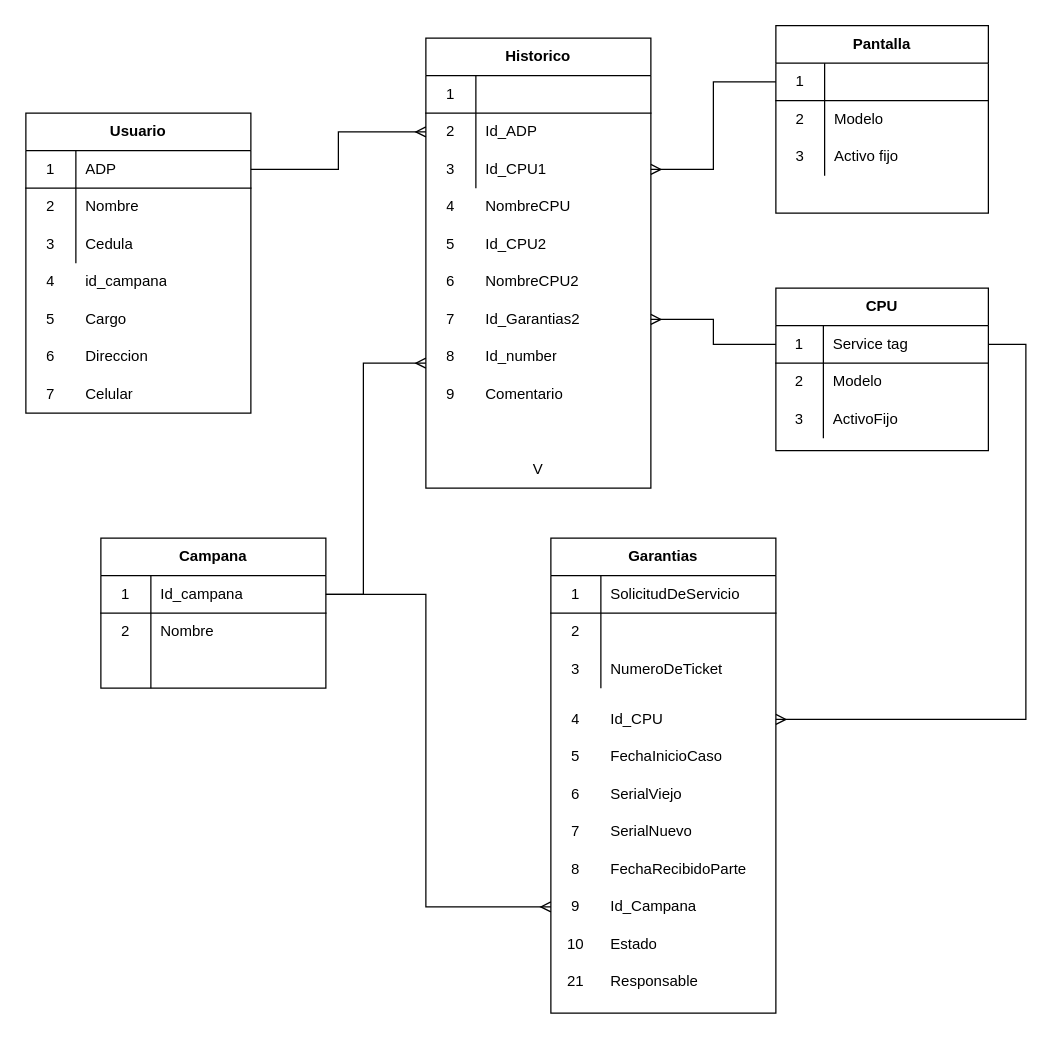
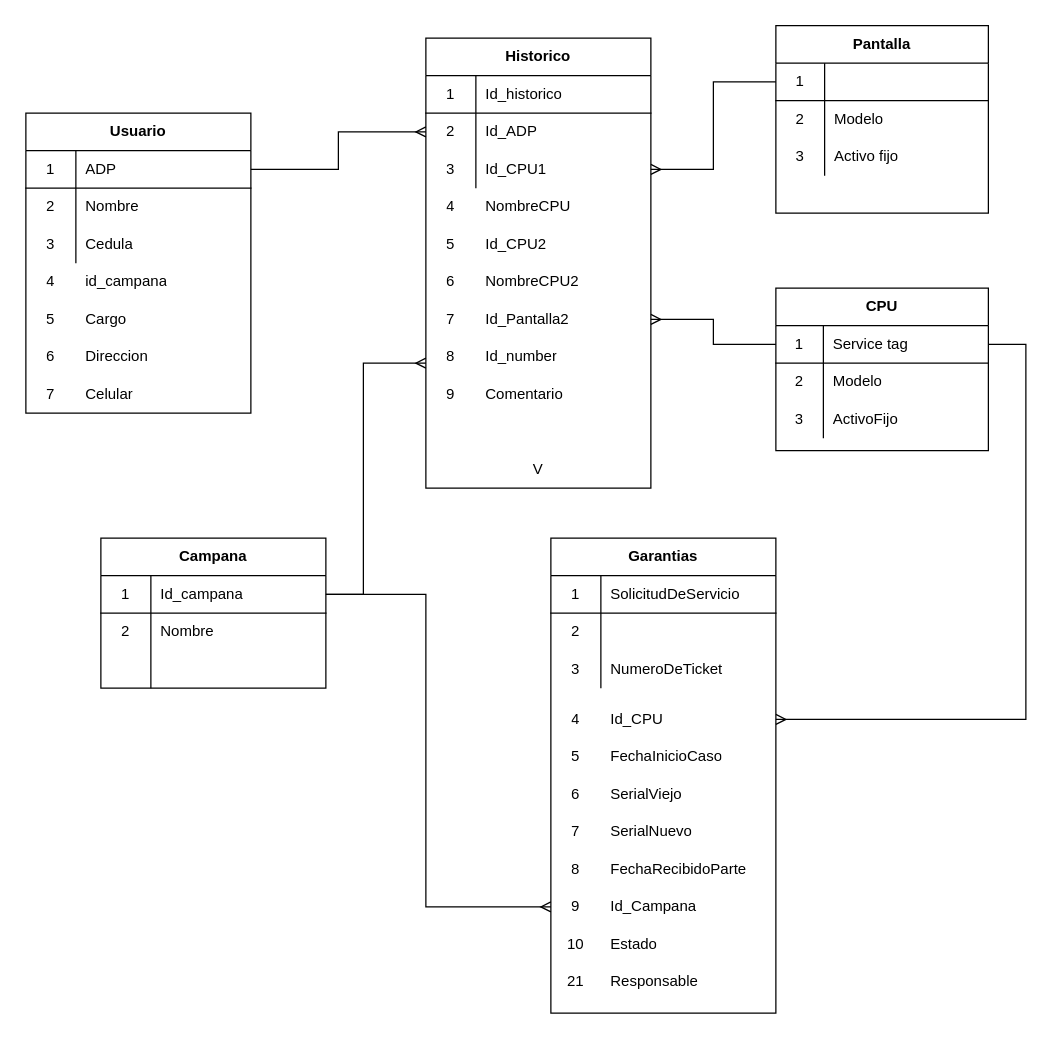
none -> (563, 94)
(538, 319) -> (532, 319)
